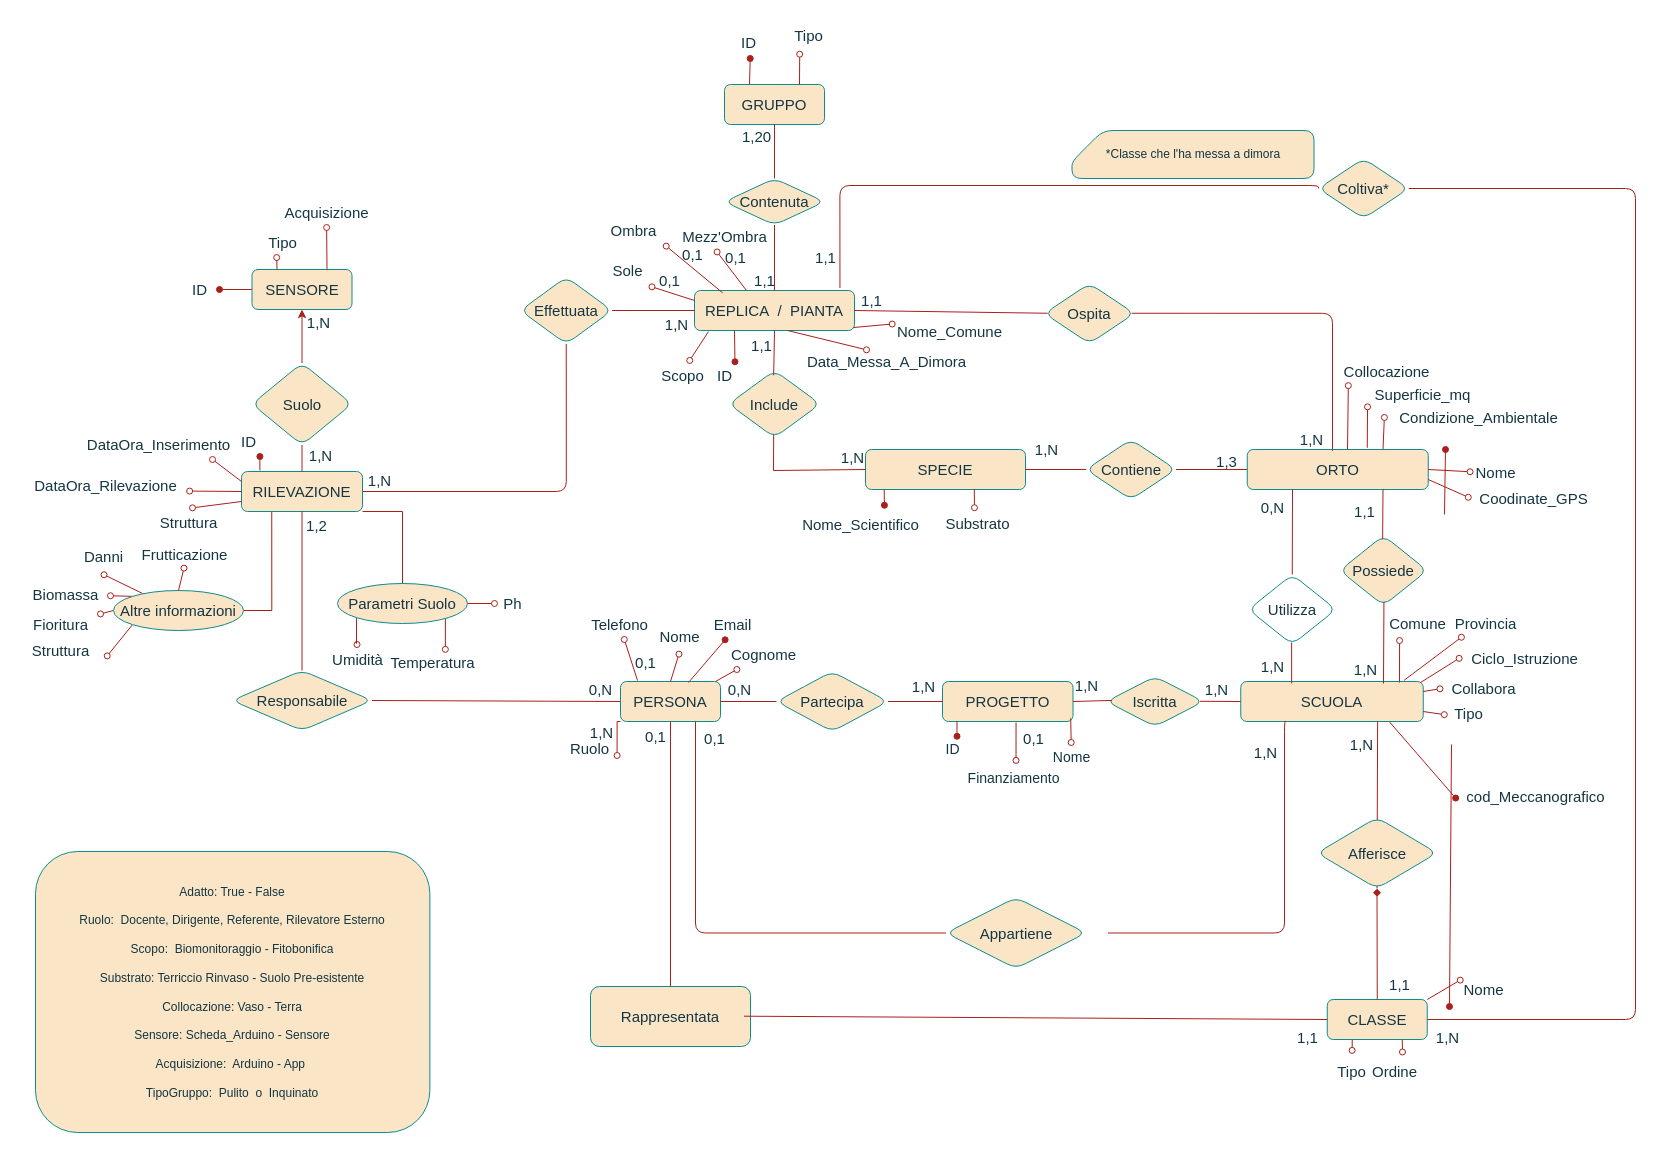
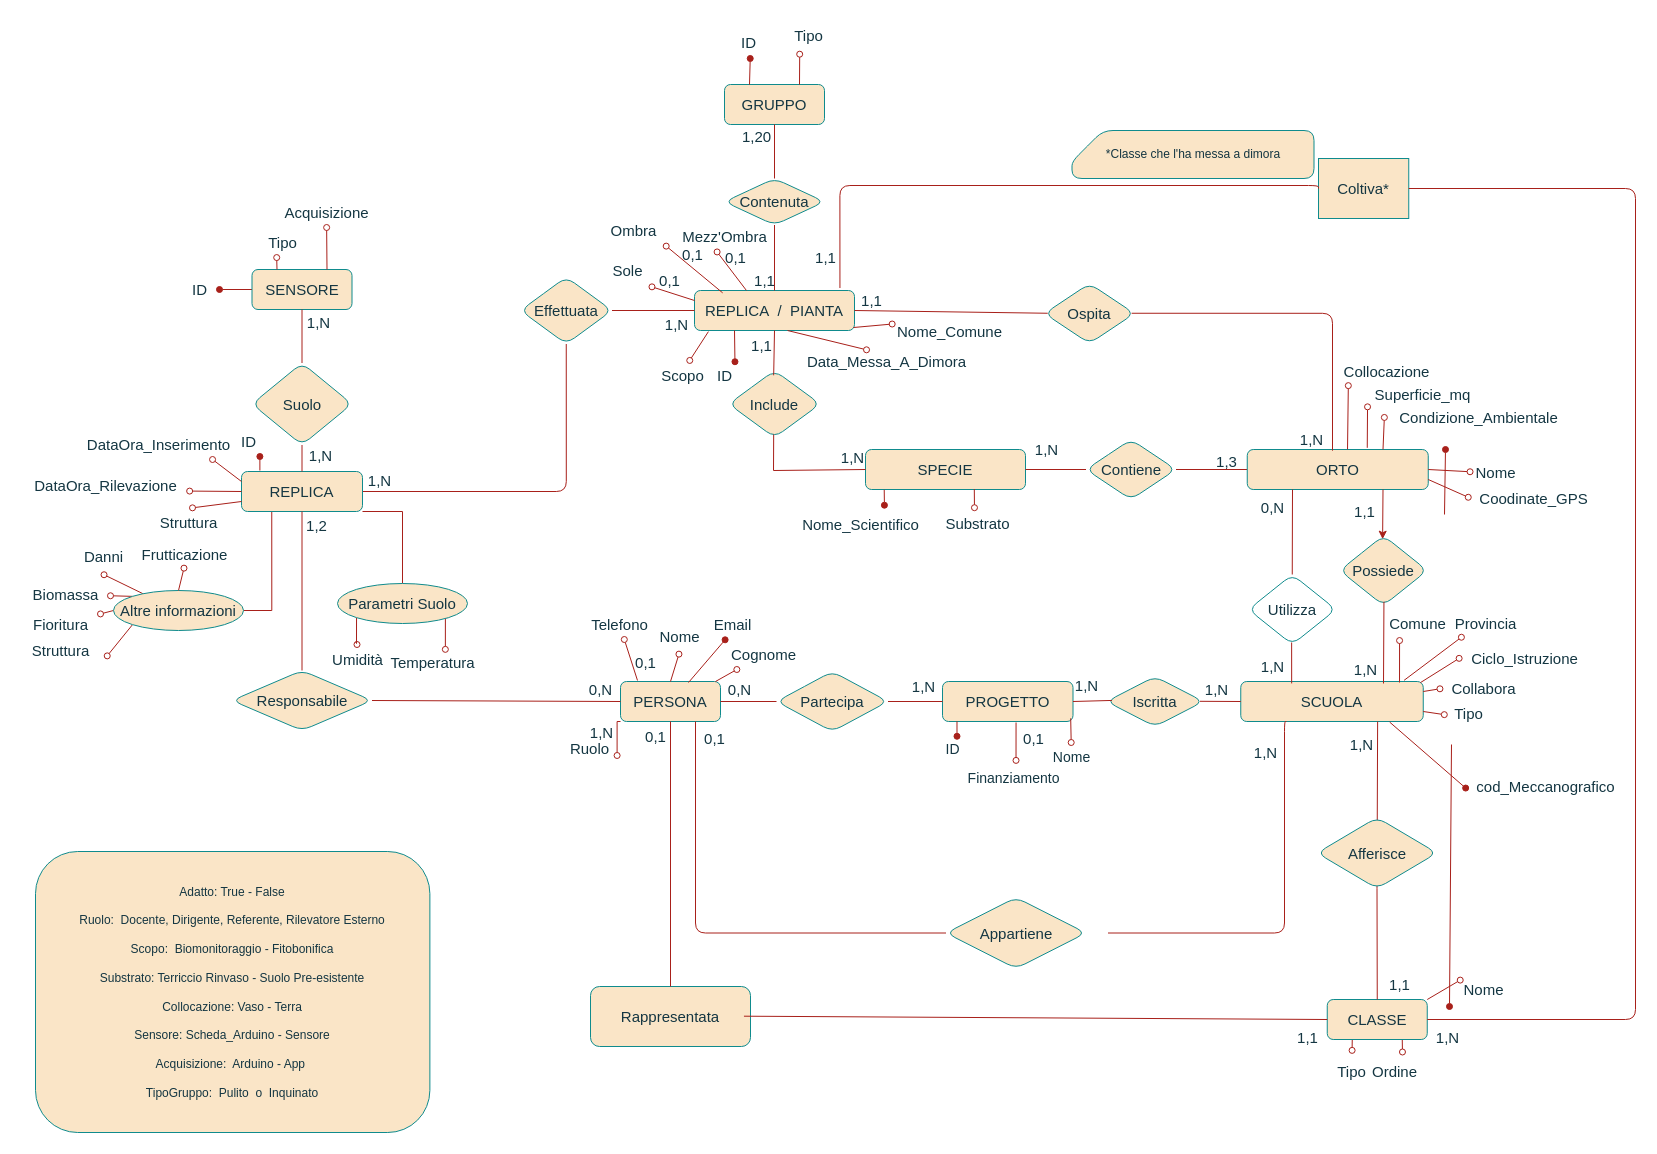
(1364, 189) -> (1364, 189)
(302, 318) -> (302, 315)
(302, 492) -> (302, 492)
(1383, 533) -> (1383, 531)
(483, 604) -> none
(513, 604) -> none
(1536, 797) -> (1546, 787)
(1377, 896) -> (1377, 894)
